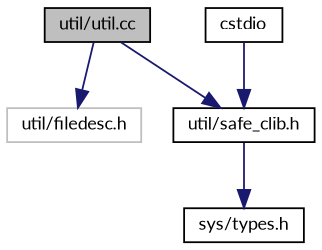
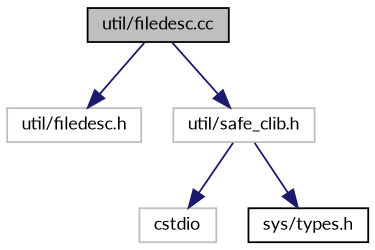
(97, 25) -> (158, 25)
(244, 25) -> (178, 225)
(244, 66) -> (216, 168)
(244, 125) -> (244, 125)
